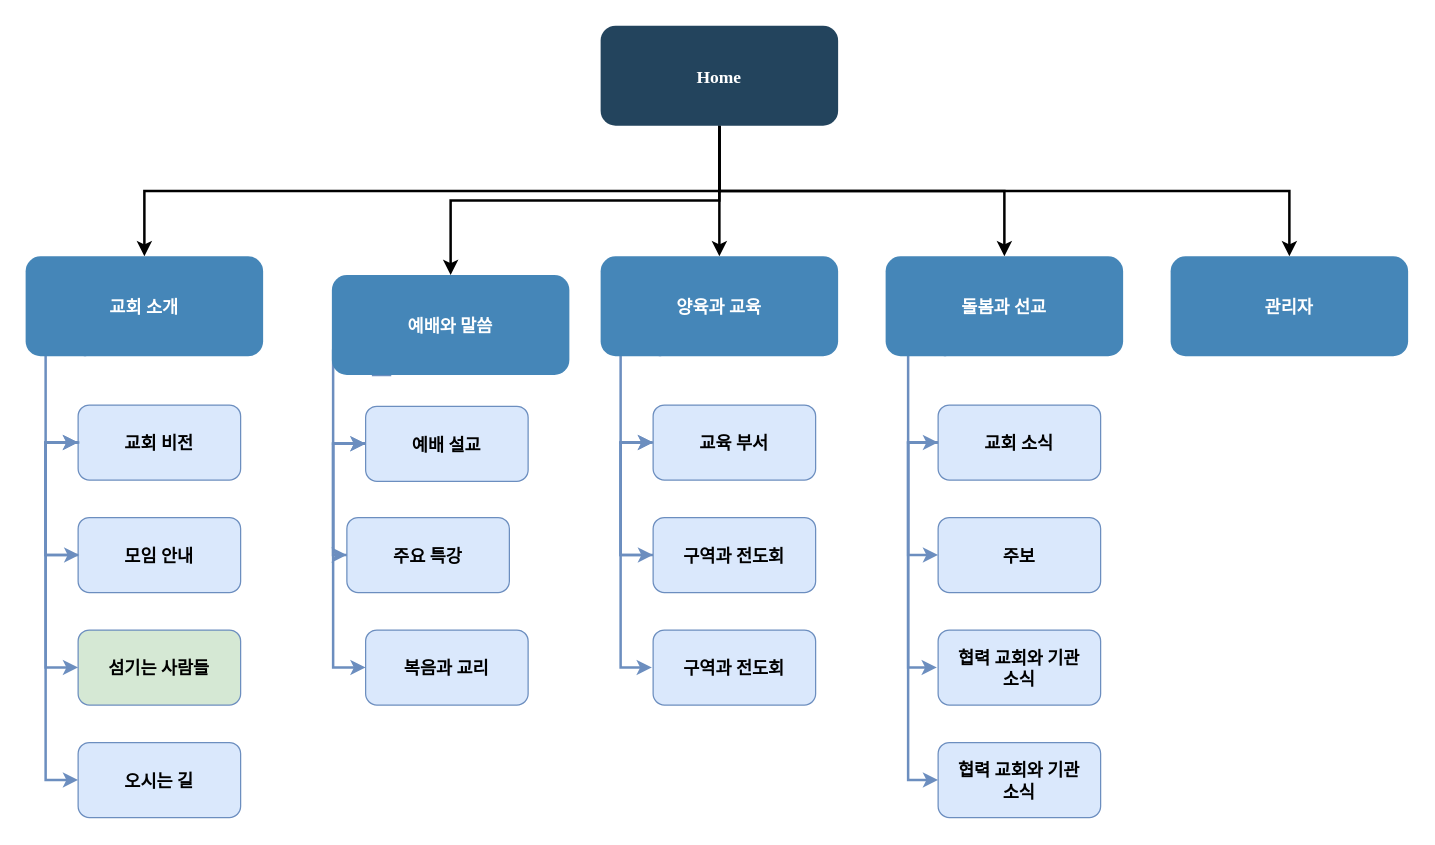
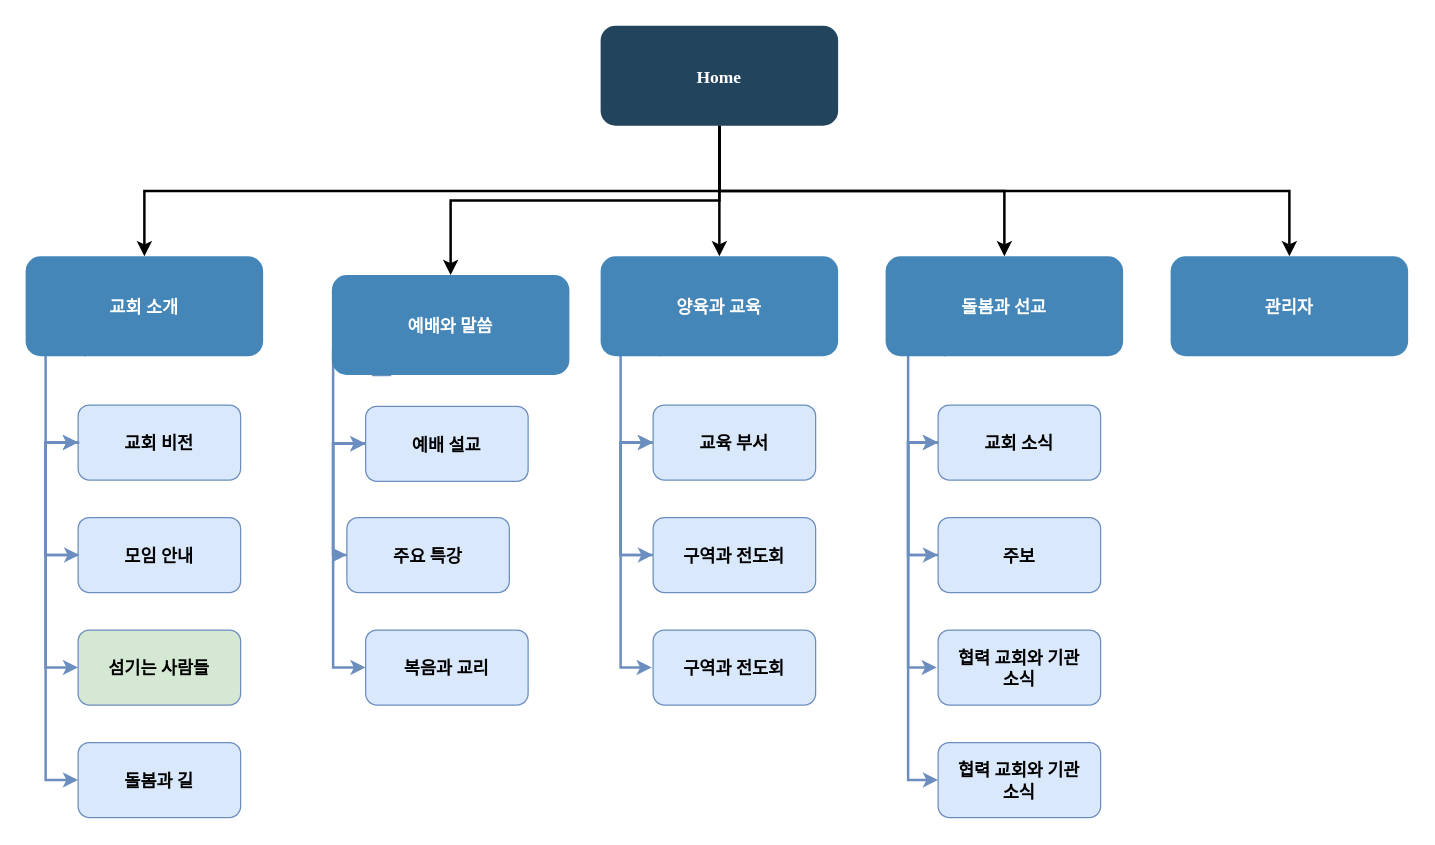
none -> (936, 555)
(159, 781) -> (159, 781)
